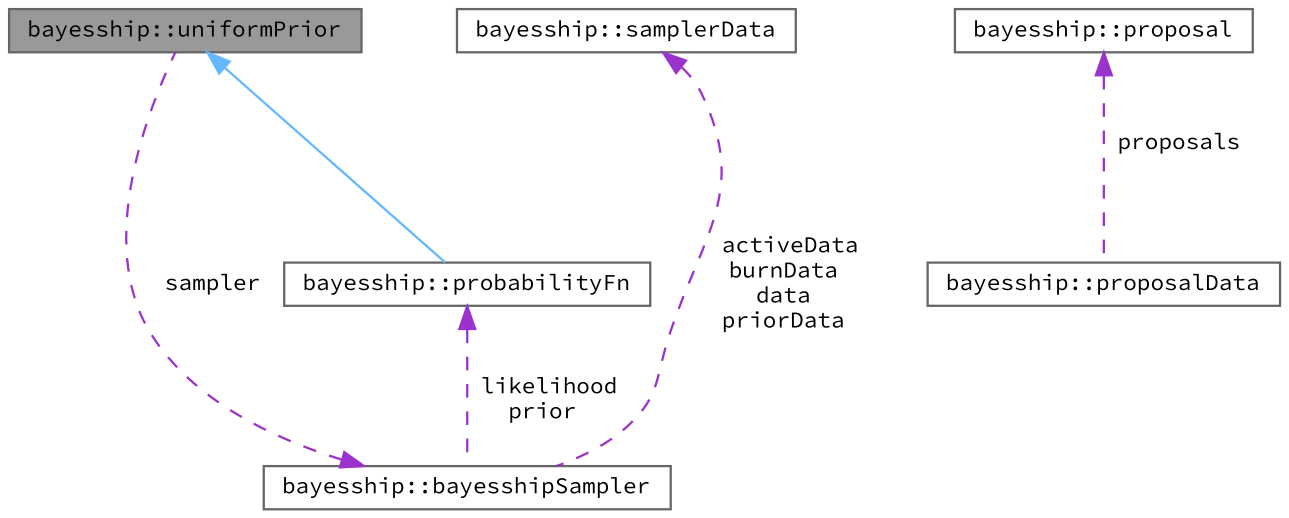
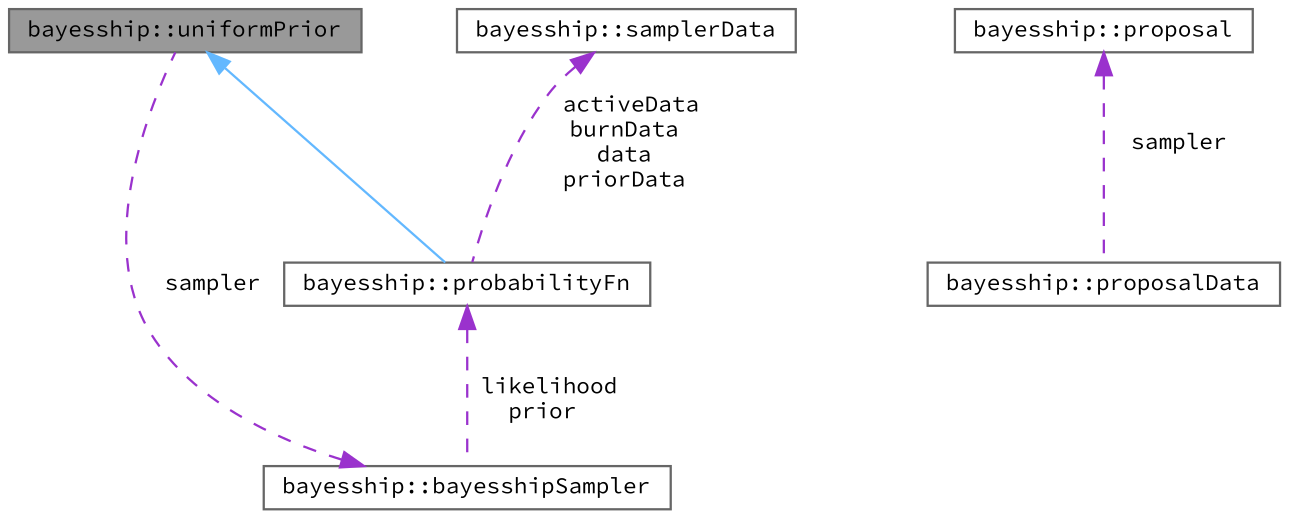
(1173, 143) -> (1173, 143)
(687, 287) -> (511, 157)
